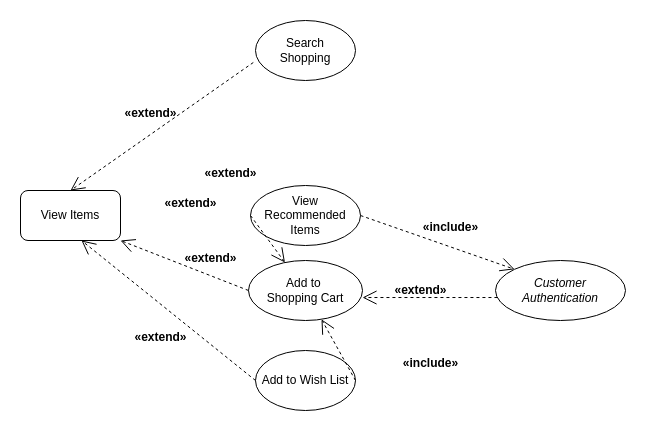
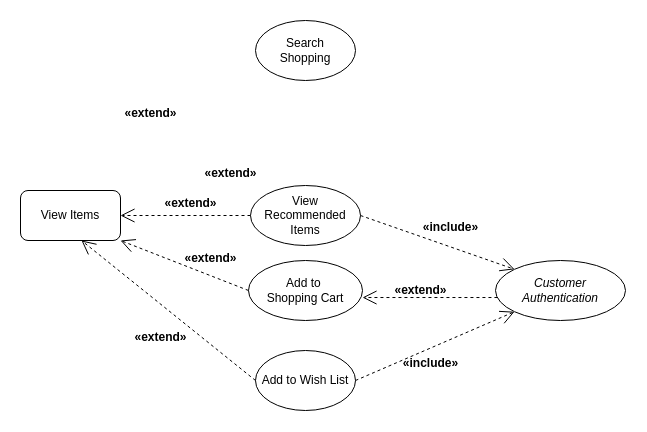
(163, 126) -> none
(267, 238) -> (187, 216)
(339, 351) -> (434, 347)
